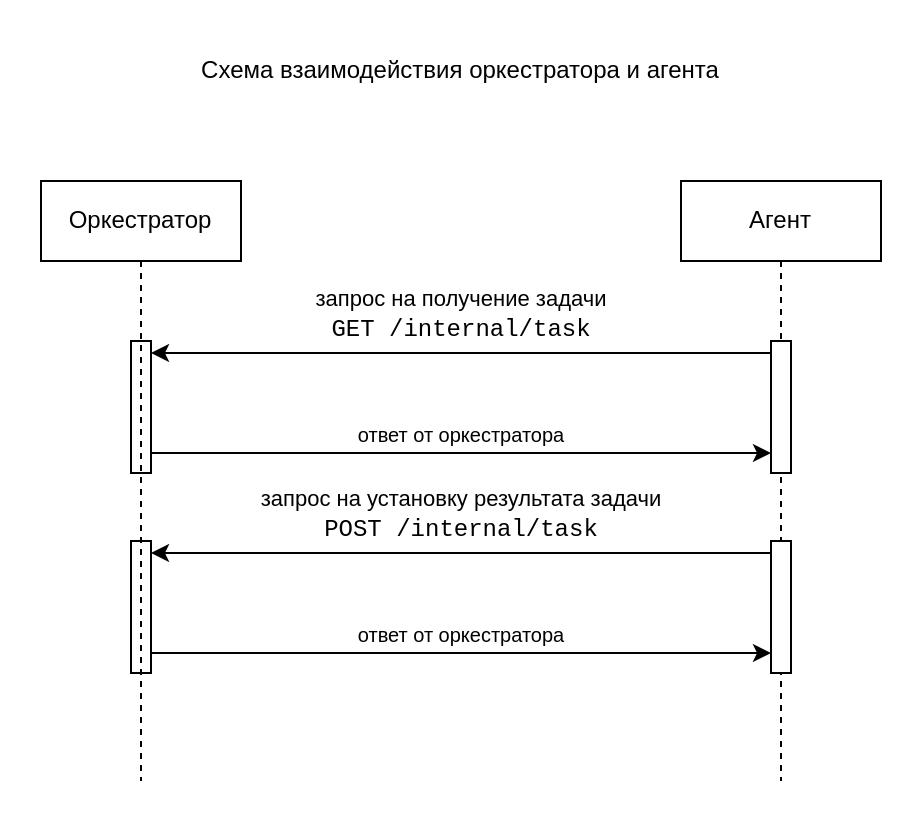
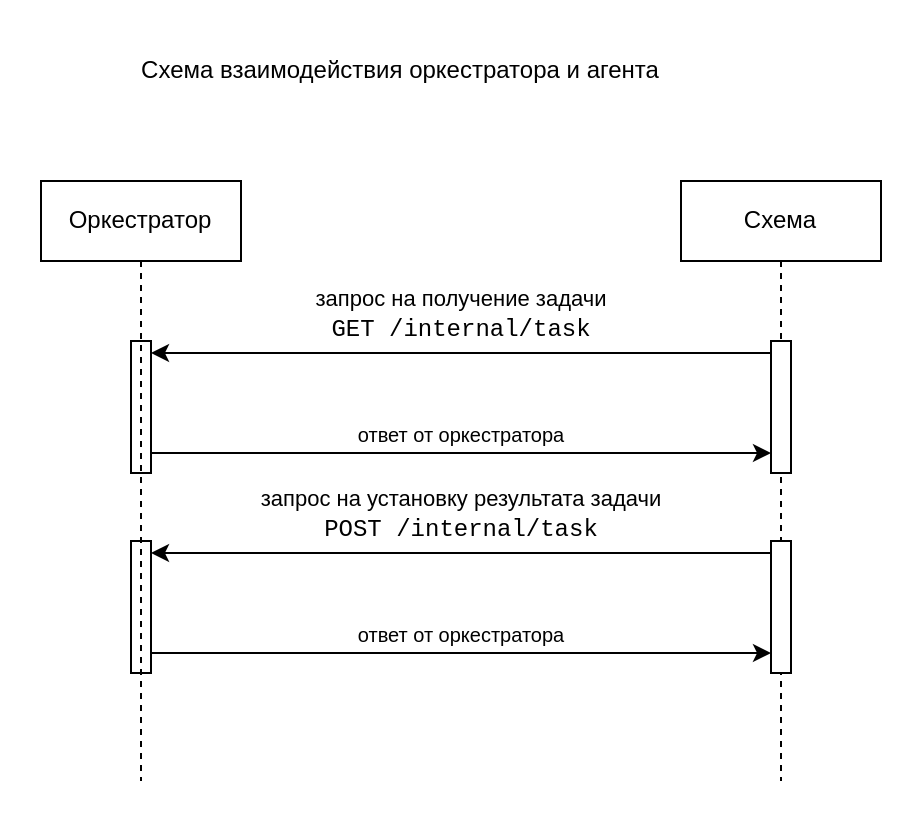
(461, 71) -> (401, 71)
(781, 221) -> (781, 221)
